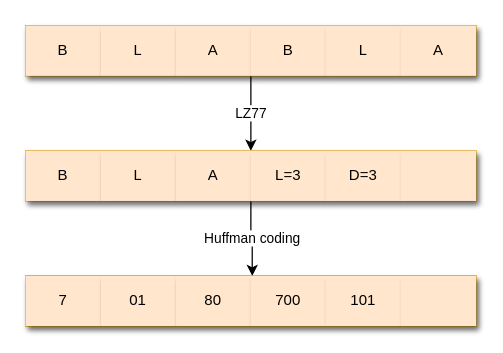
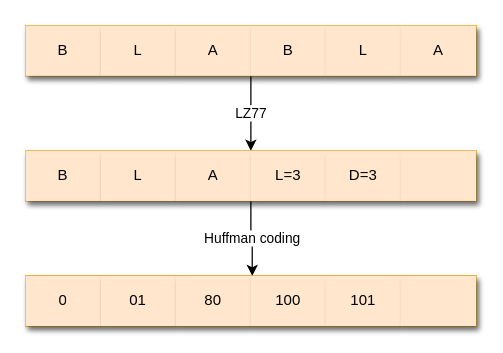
(63, 301) -> (63, 301)
(288, 301) -> (288, 301)
